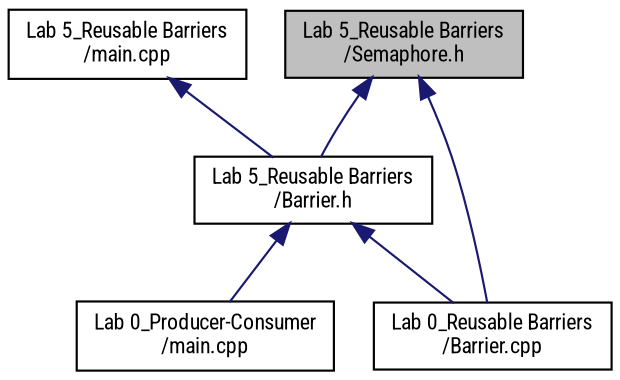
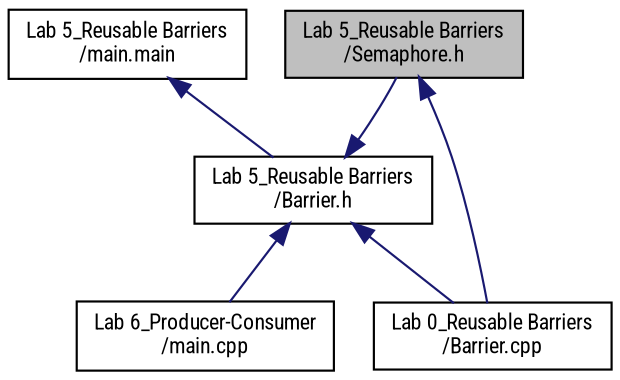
(128, 44) -> (128, 44)
(339, 126) -> (379, 109)
(205, 336) -> (205, 336)
